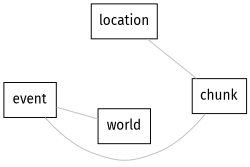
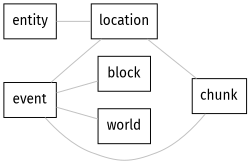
none -> (30, 21)
none -> (76, 61)
none -> (124, 74)
